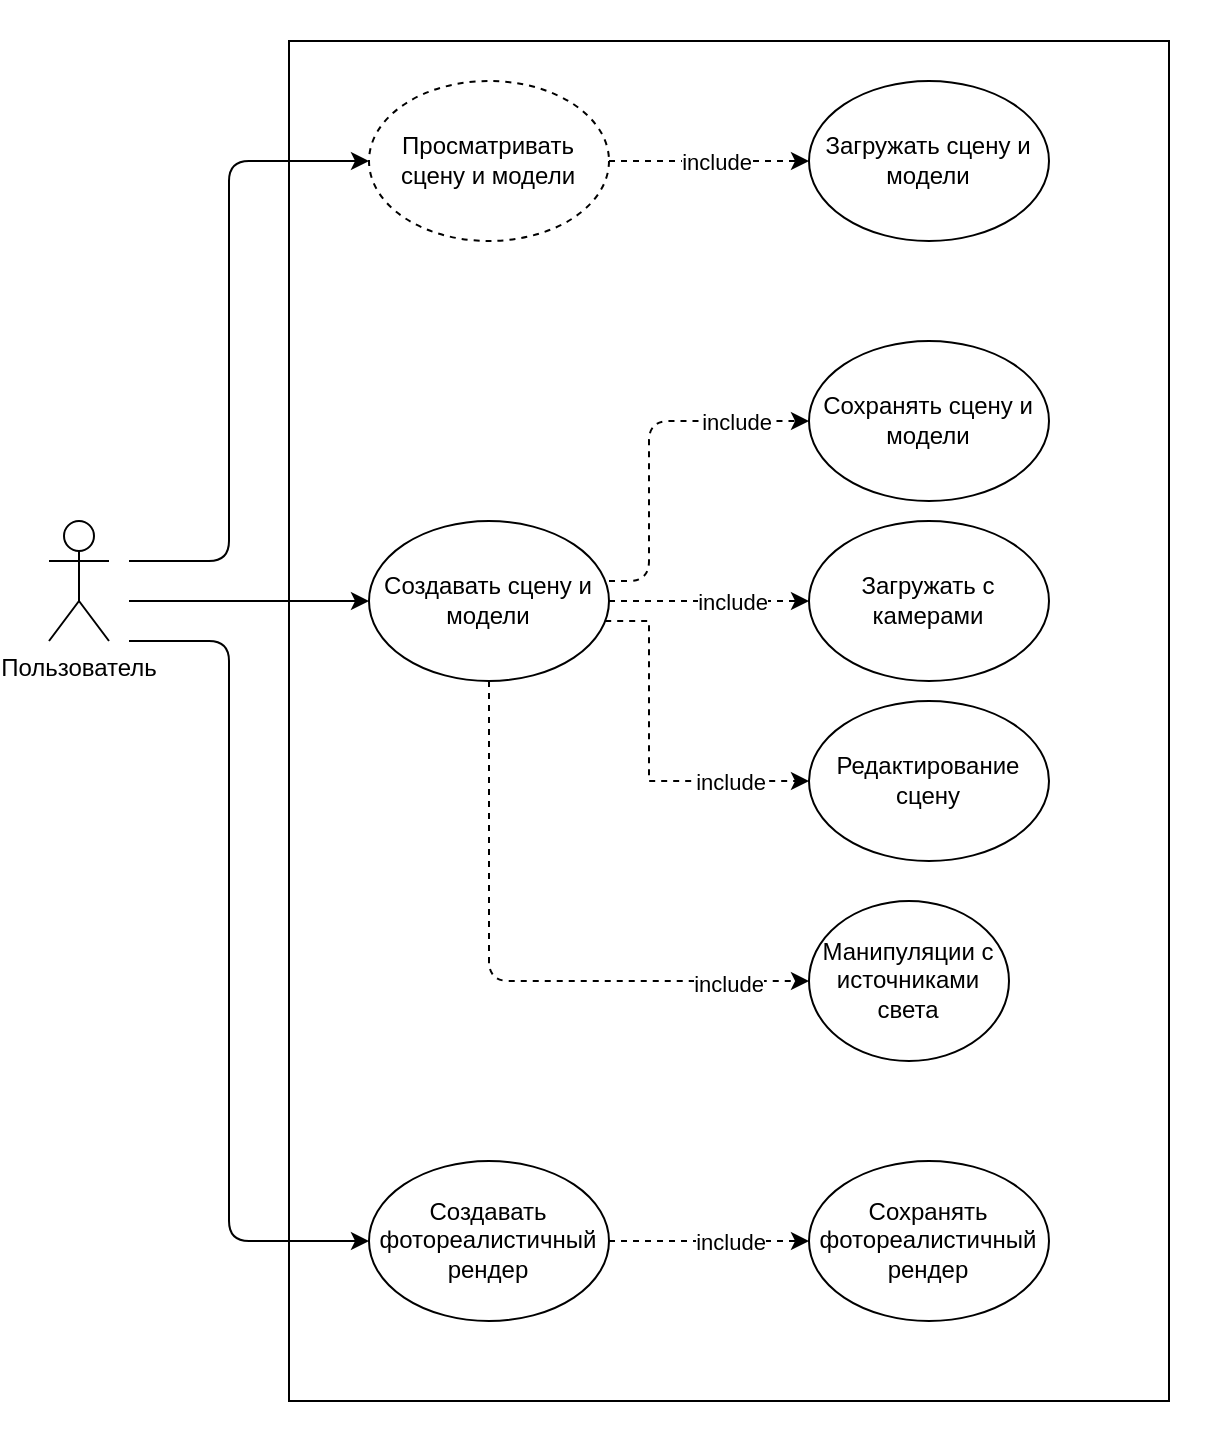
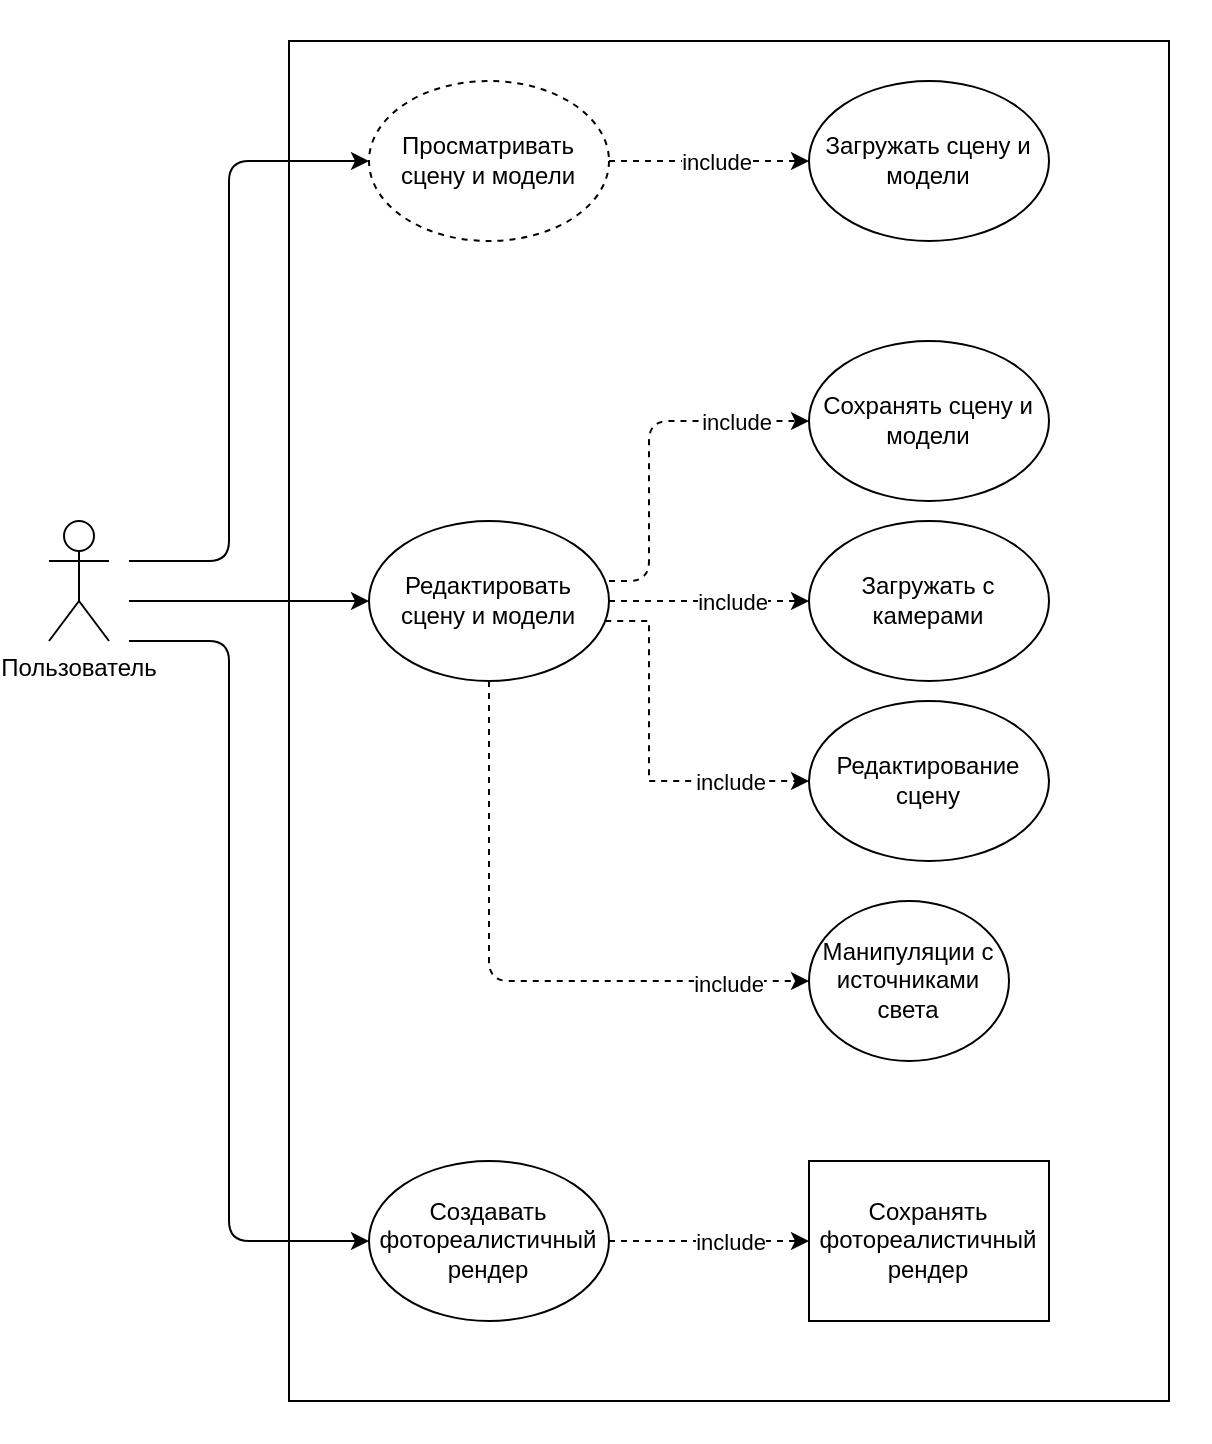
(489, 601) -> (489, 601)
(929, 1241) -> (929, 1241)
